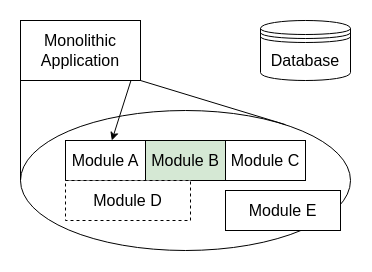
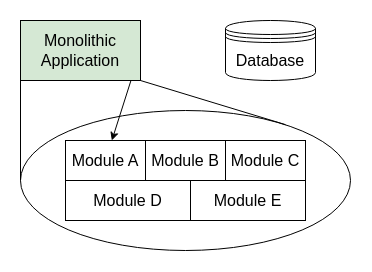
(81, 51) -> (81, 51)
(306, 51) -> (271, 51)
(186, 161) -> (186, 161)
(128, 201) -> (128, 201)
(283, 211) -> (248, 201)
